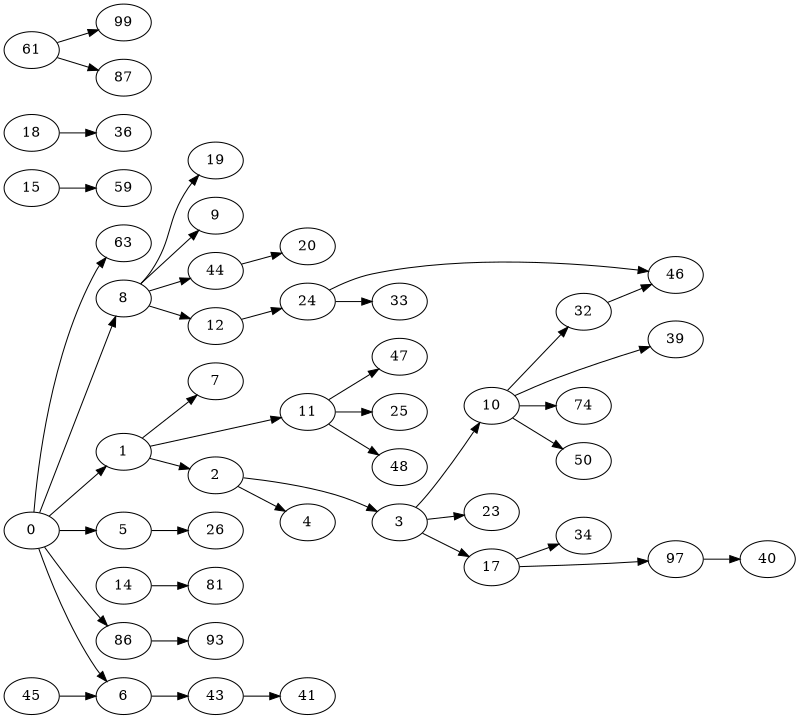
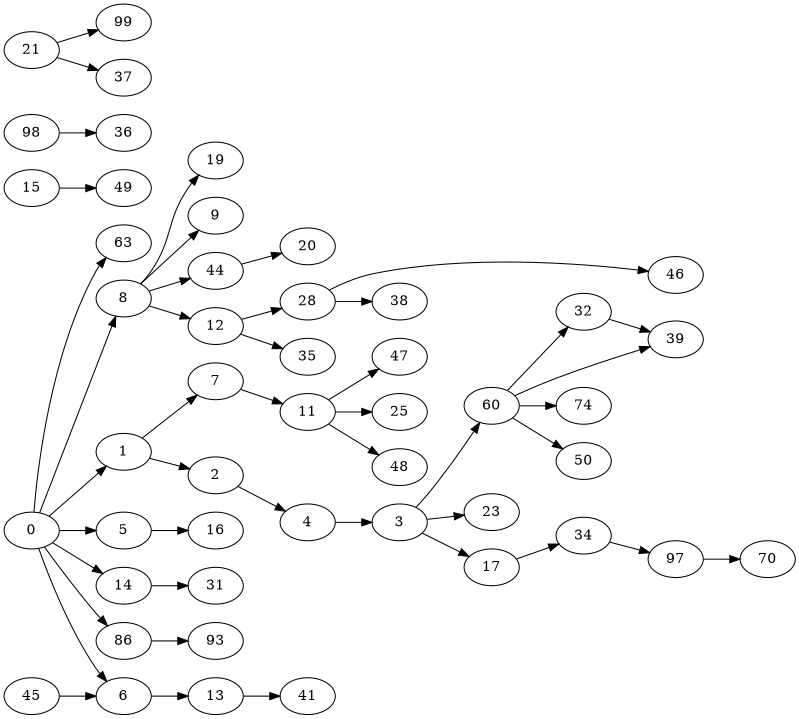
(32, 50) -> (32, 50)
(124, 78) -> (124, 78)
(32, 133) -> (32, 133)
(124, 188) -> (124, 188)
(625, 295) -> (625, 324)
(308, 302) -> (308, 302)
(400, 302) -> (400, 302)
none -> (308, 357)
(492, 406) -> (492, 406)
(210, 433) -> (257, 395)
(307, 488) -> (349, 522)
(216, 531) -> (216, 531)
none -> (73, 555)
(768, 559) -> (768, 559)
(579, 565) -> (625, 546)
(216, 586) -> (216, 586)
(216, 696) -> (216, 696)
